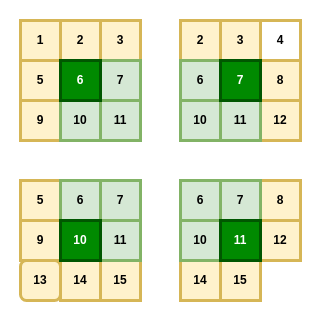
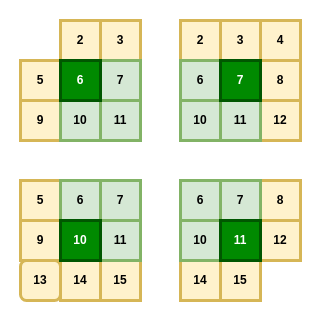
(41, 41) -> none
(281, 41) -> (281, 41)
